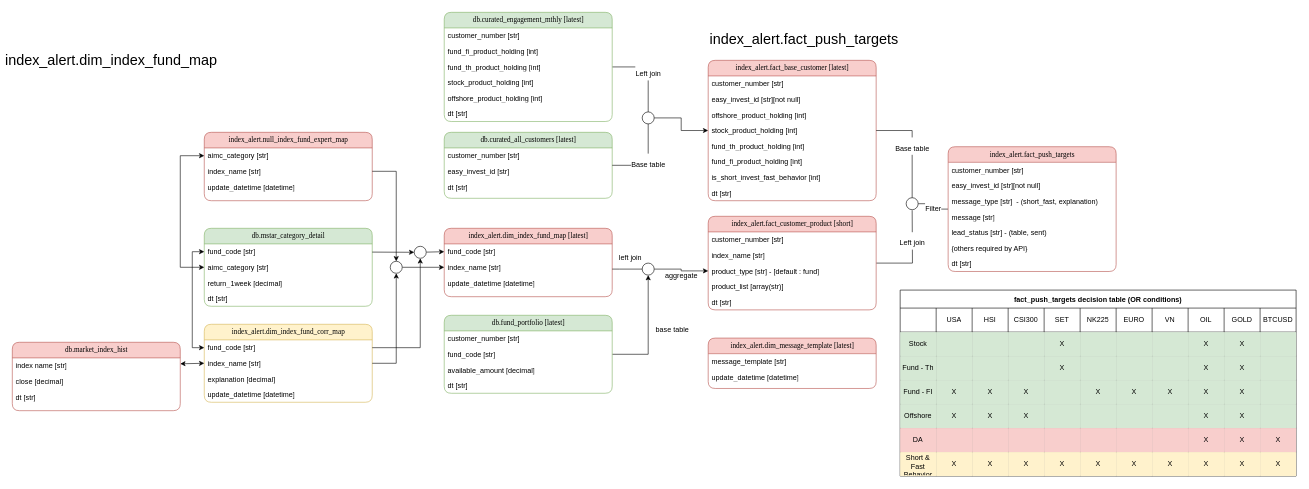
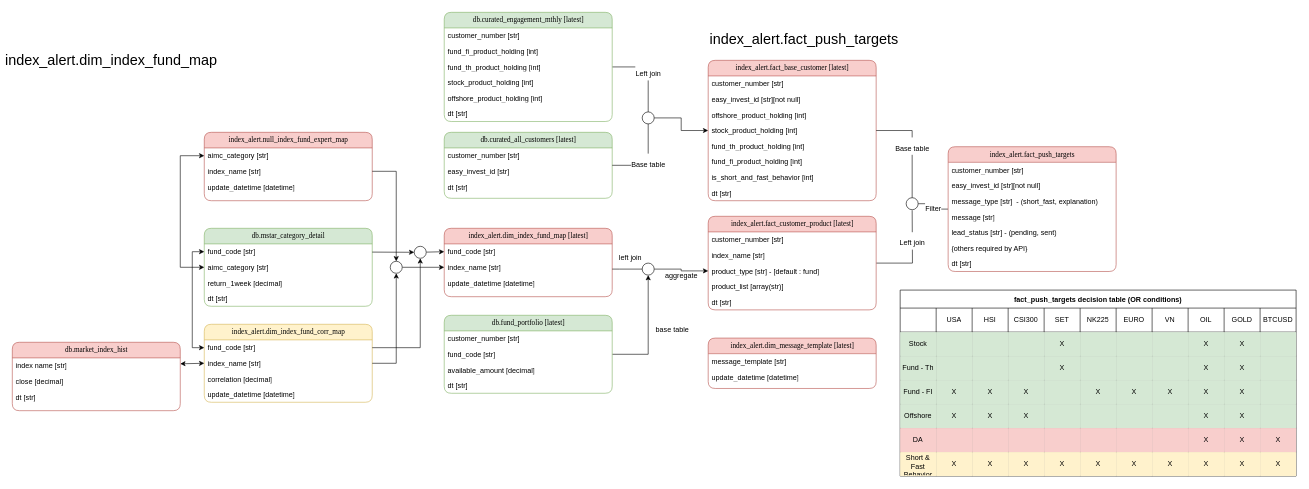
(778, 178) -> (773, 178)
(793, 224) -> (793, 224)
(1012, 233) -> (1016, 233)
(246, 380) -> (246, 380)
